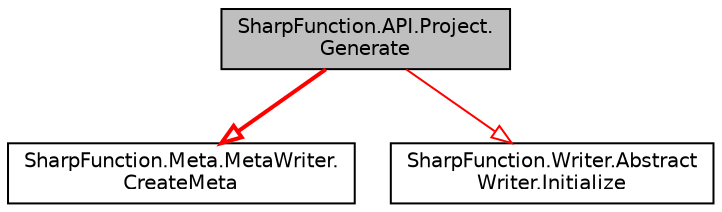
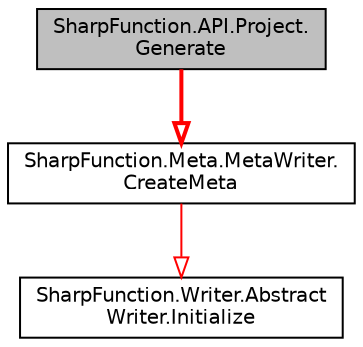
(450, 100) -> (181, 230)
